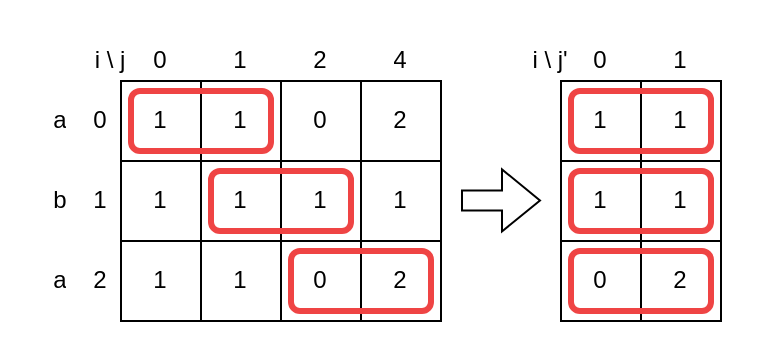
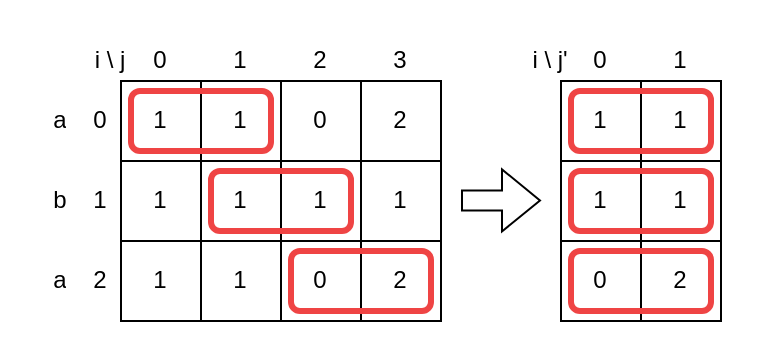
(401, 61) -> (401, 61)
